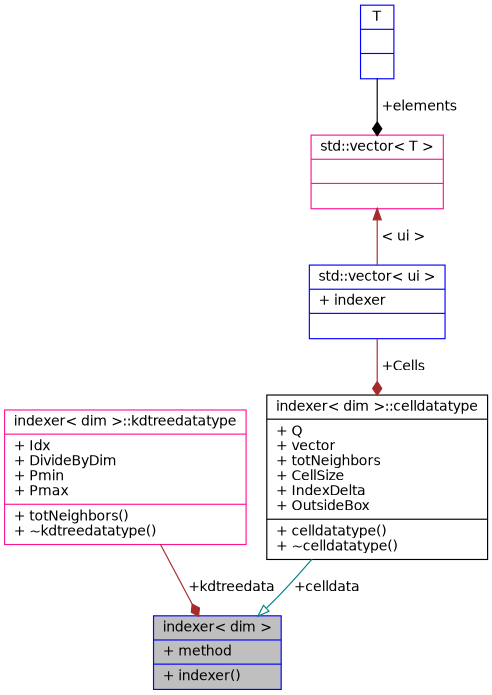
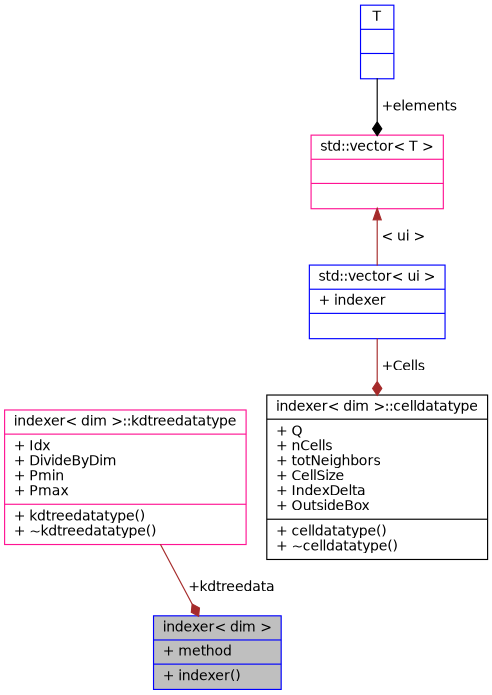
(306, 446) -> (304, 446)
(71, 516) -> (80, 516)
(290, 584) -> none
